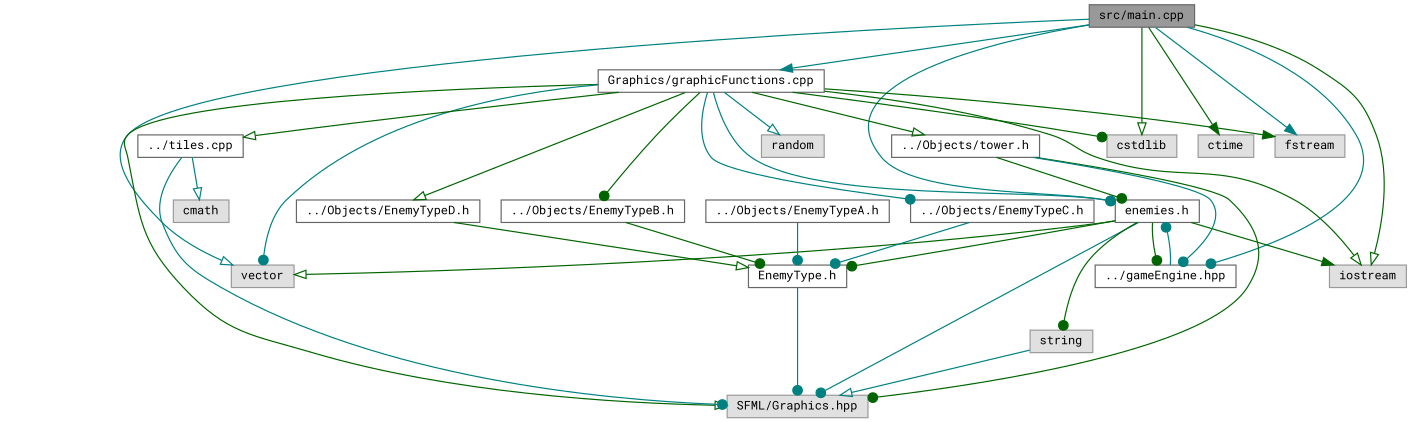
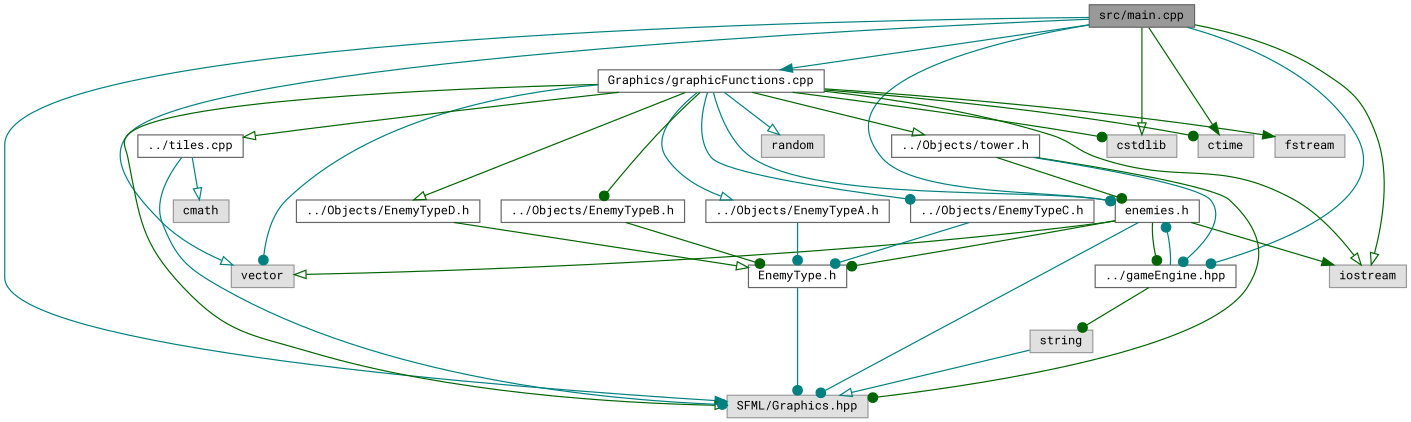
(1221, 78) -> (108, 89)
none -> (1007, 108)
none -> (664, 152)
(1088, 262) -> (1118, 306)
